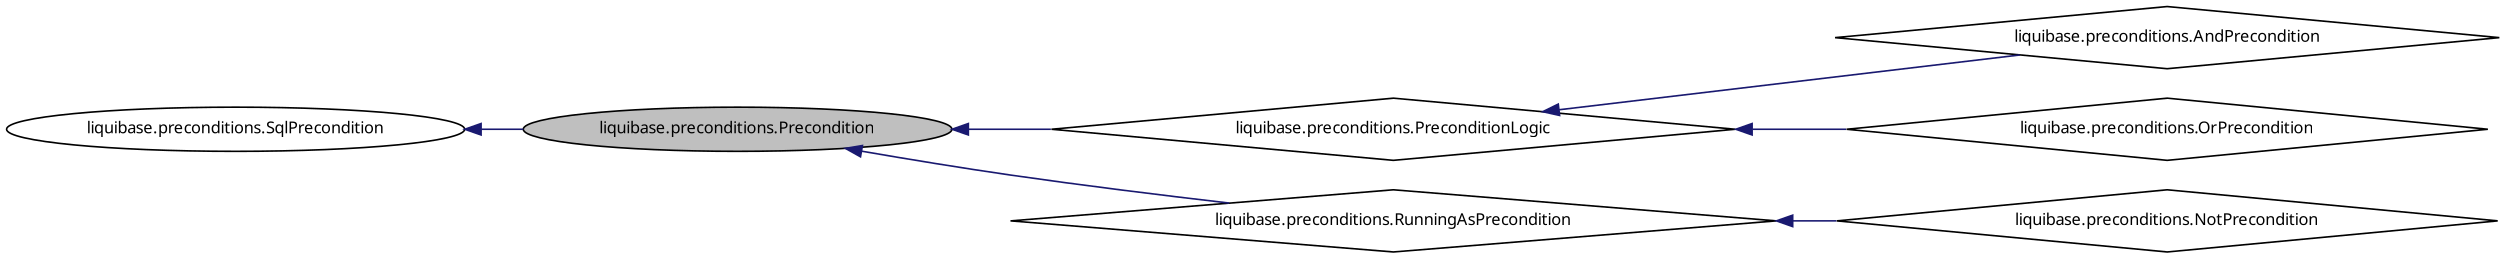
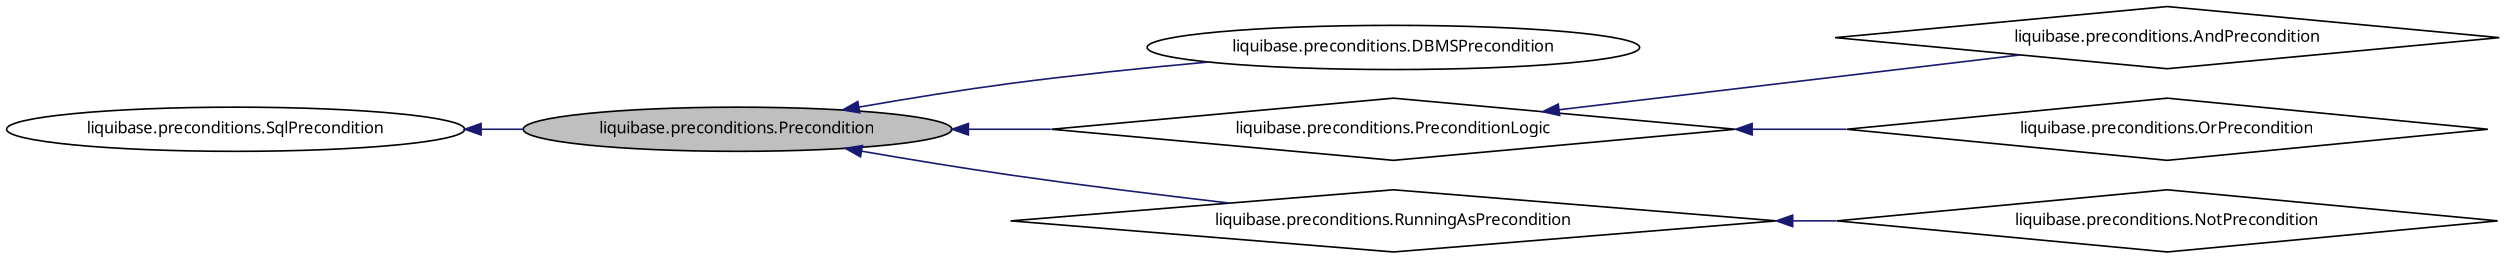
none -> (1393, 47)
